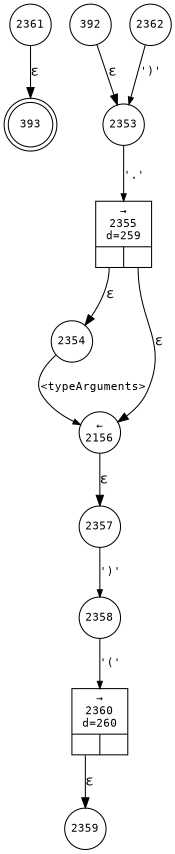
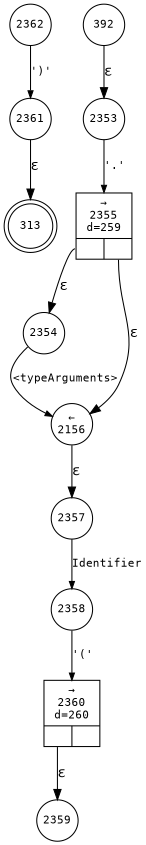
(138, 71) -> (31, 68)
(31, 125) -> (31, 226)
(111, 572) -> (107, 564)
